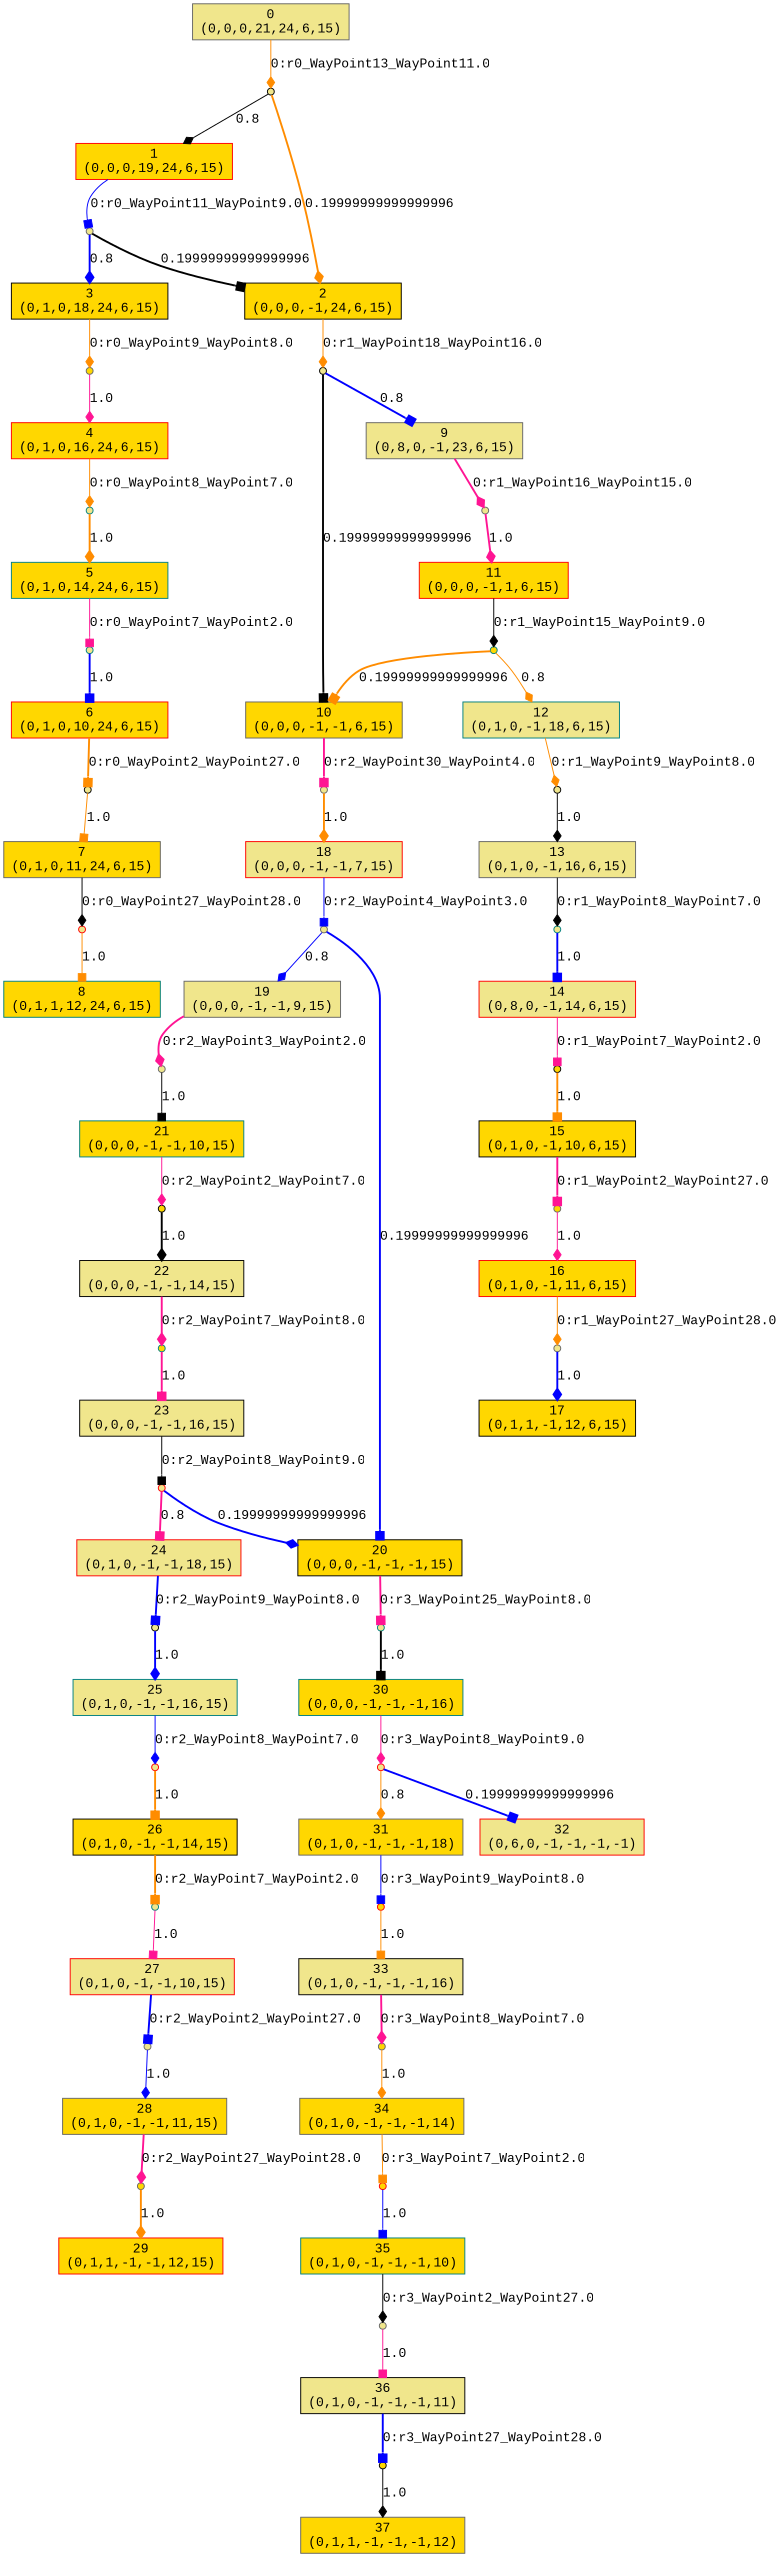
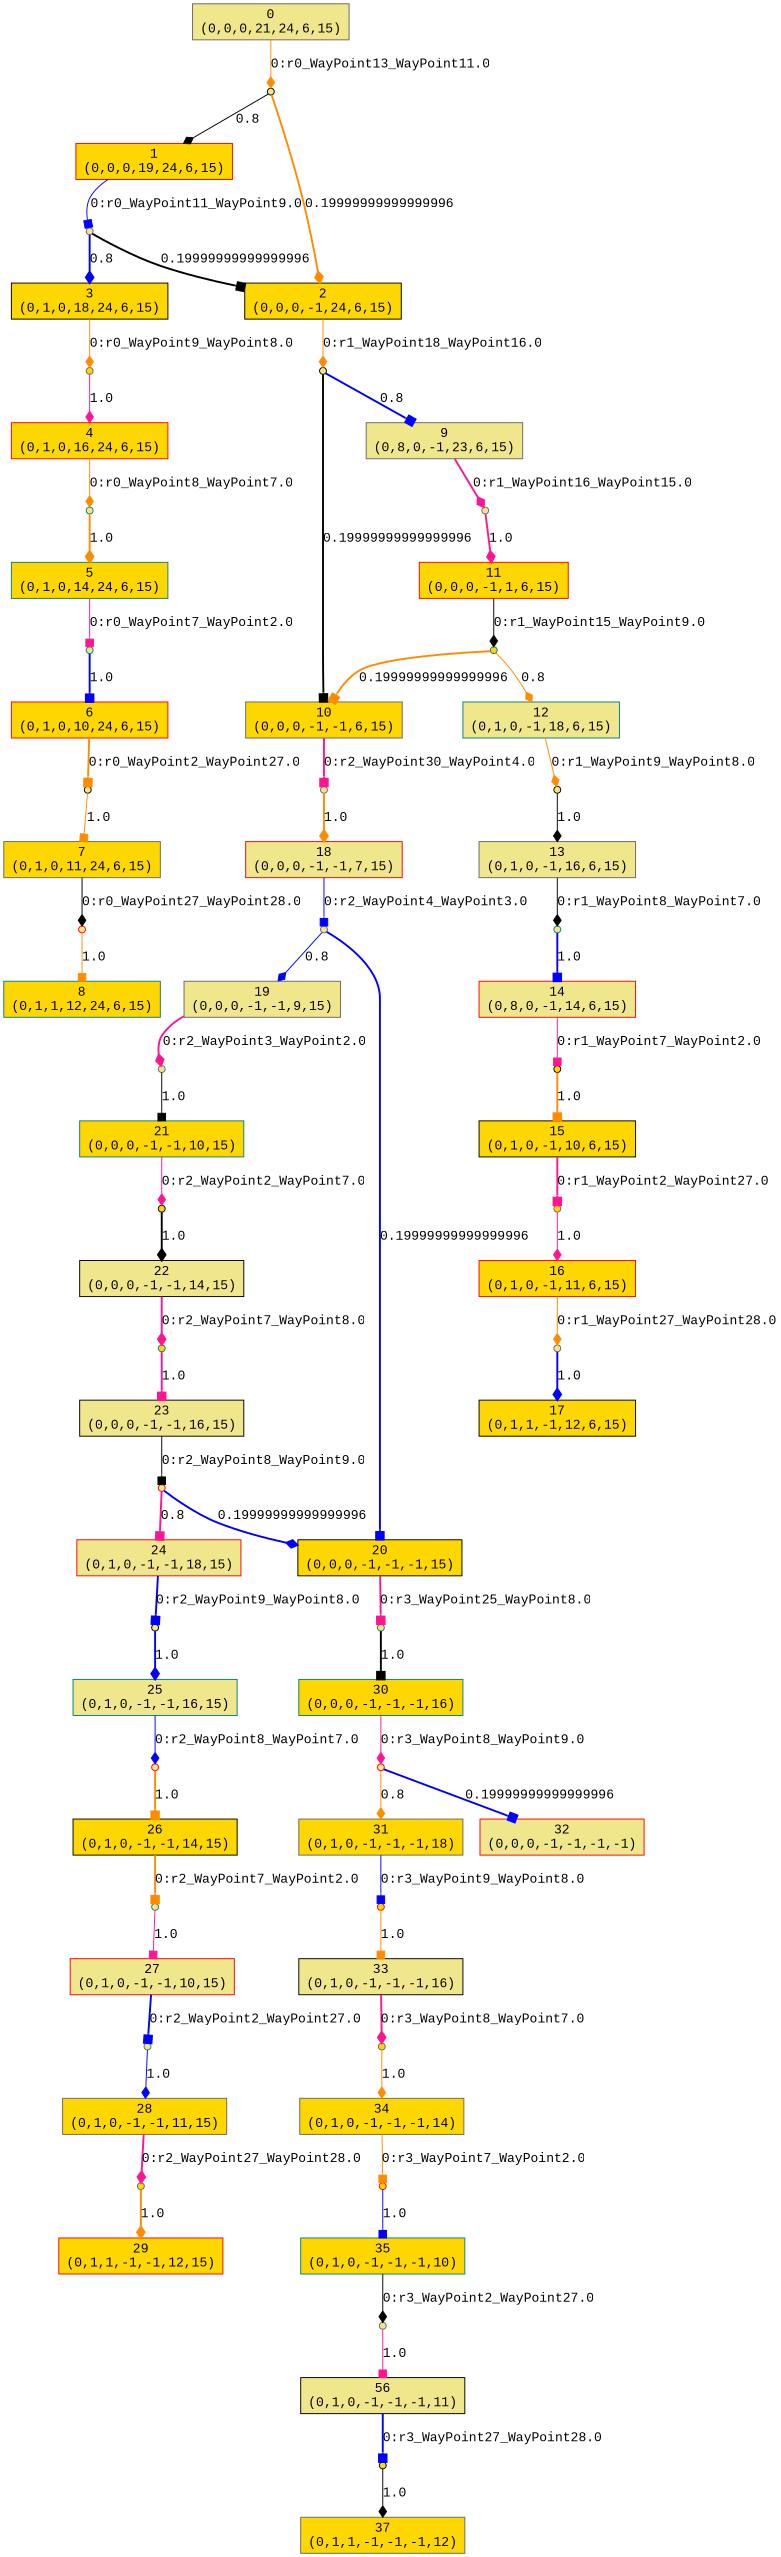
(562, 1837) -> (562, 1837)
(383, 2396) -> (383, 2396)
